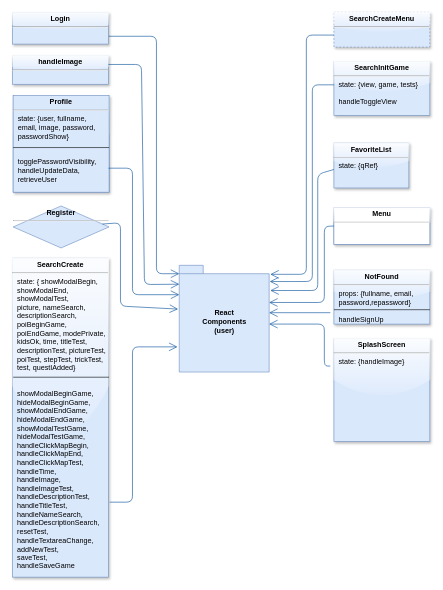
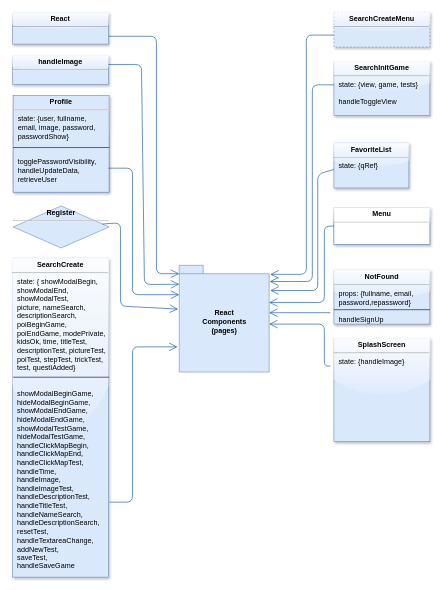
(21, 17) -> (22, 17)
(224, 322) -> (224, 322)
